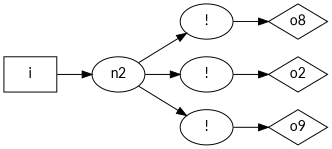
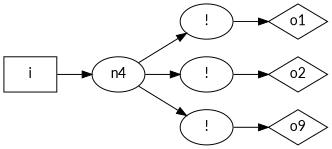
(298, 22) -> (298, 22)
(118, 74) -> (118, 74)
